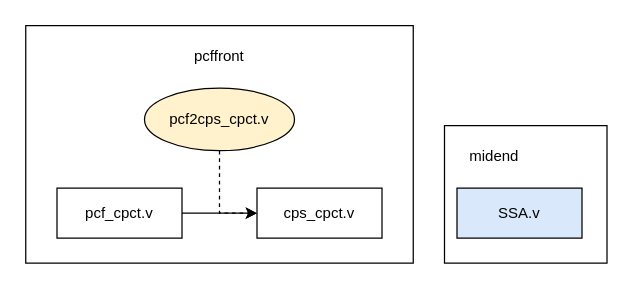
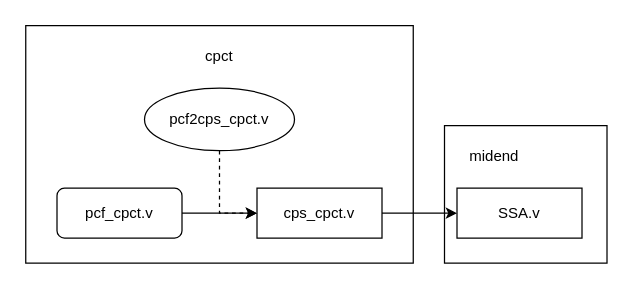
(219, 57) -> (219, 57)
(219, 119) -> (219, 119)
(119, 213) -> (119, 213)
none -> (415, 213)
(519, 213) -> (519, 213)
